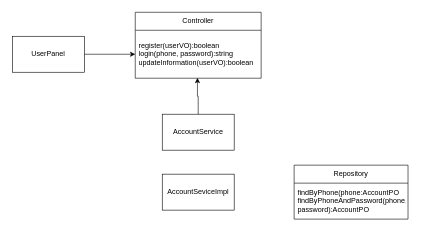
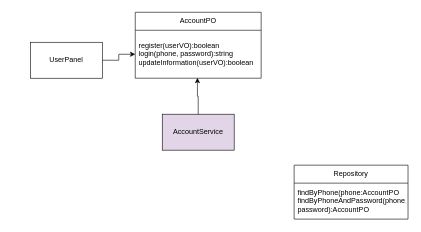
(198, 21) -> (198, 21)
(48, 54) -> (66, 60)
(198, 132) -> (198, 132)
(198, 192) -> none
